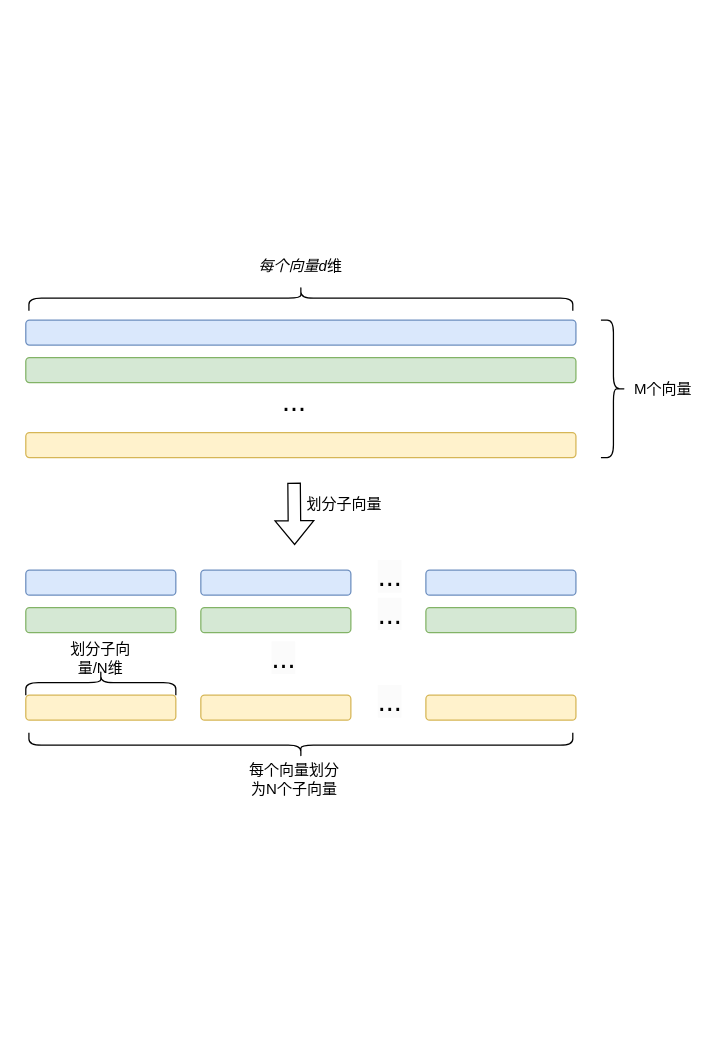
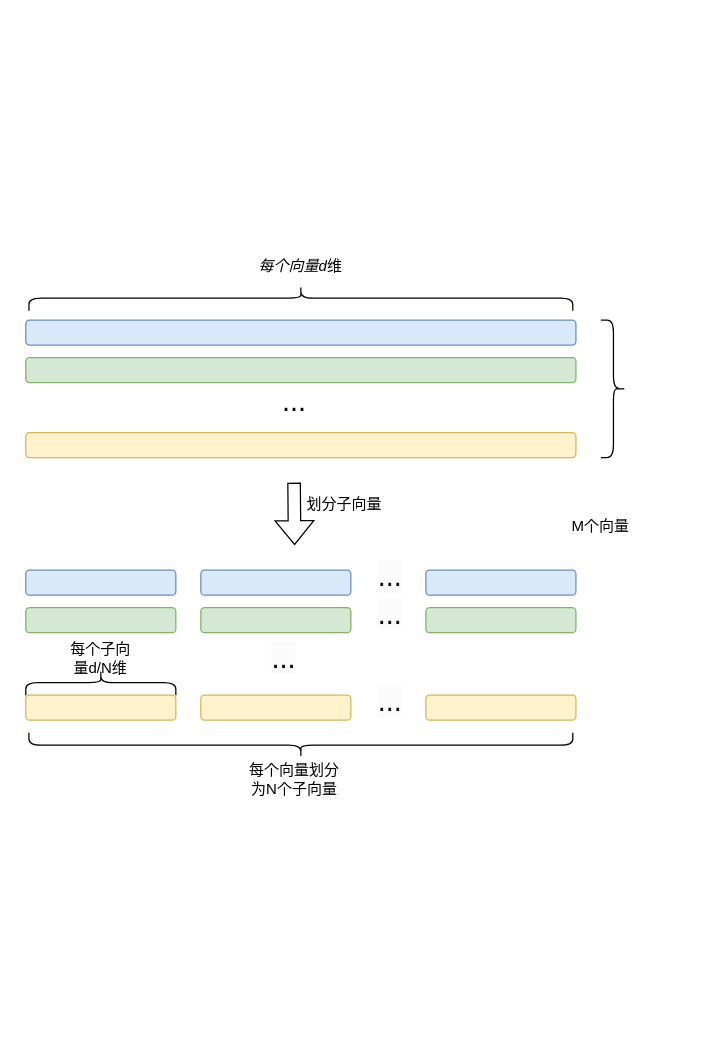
(663, 389) -> (601, 526)
(101, 658) -> (101, 658)
